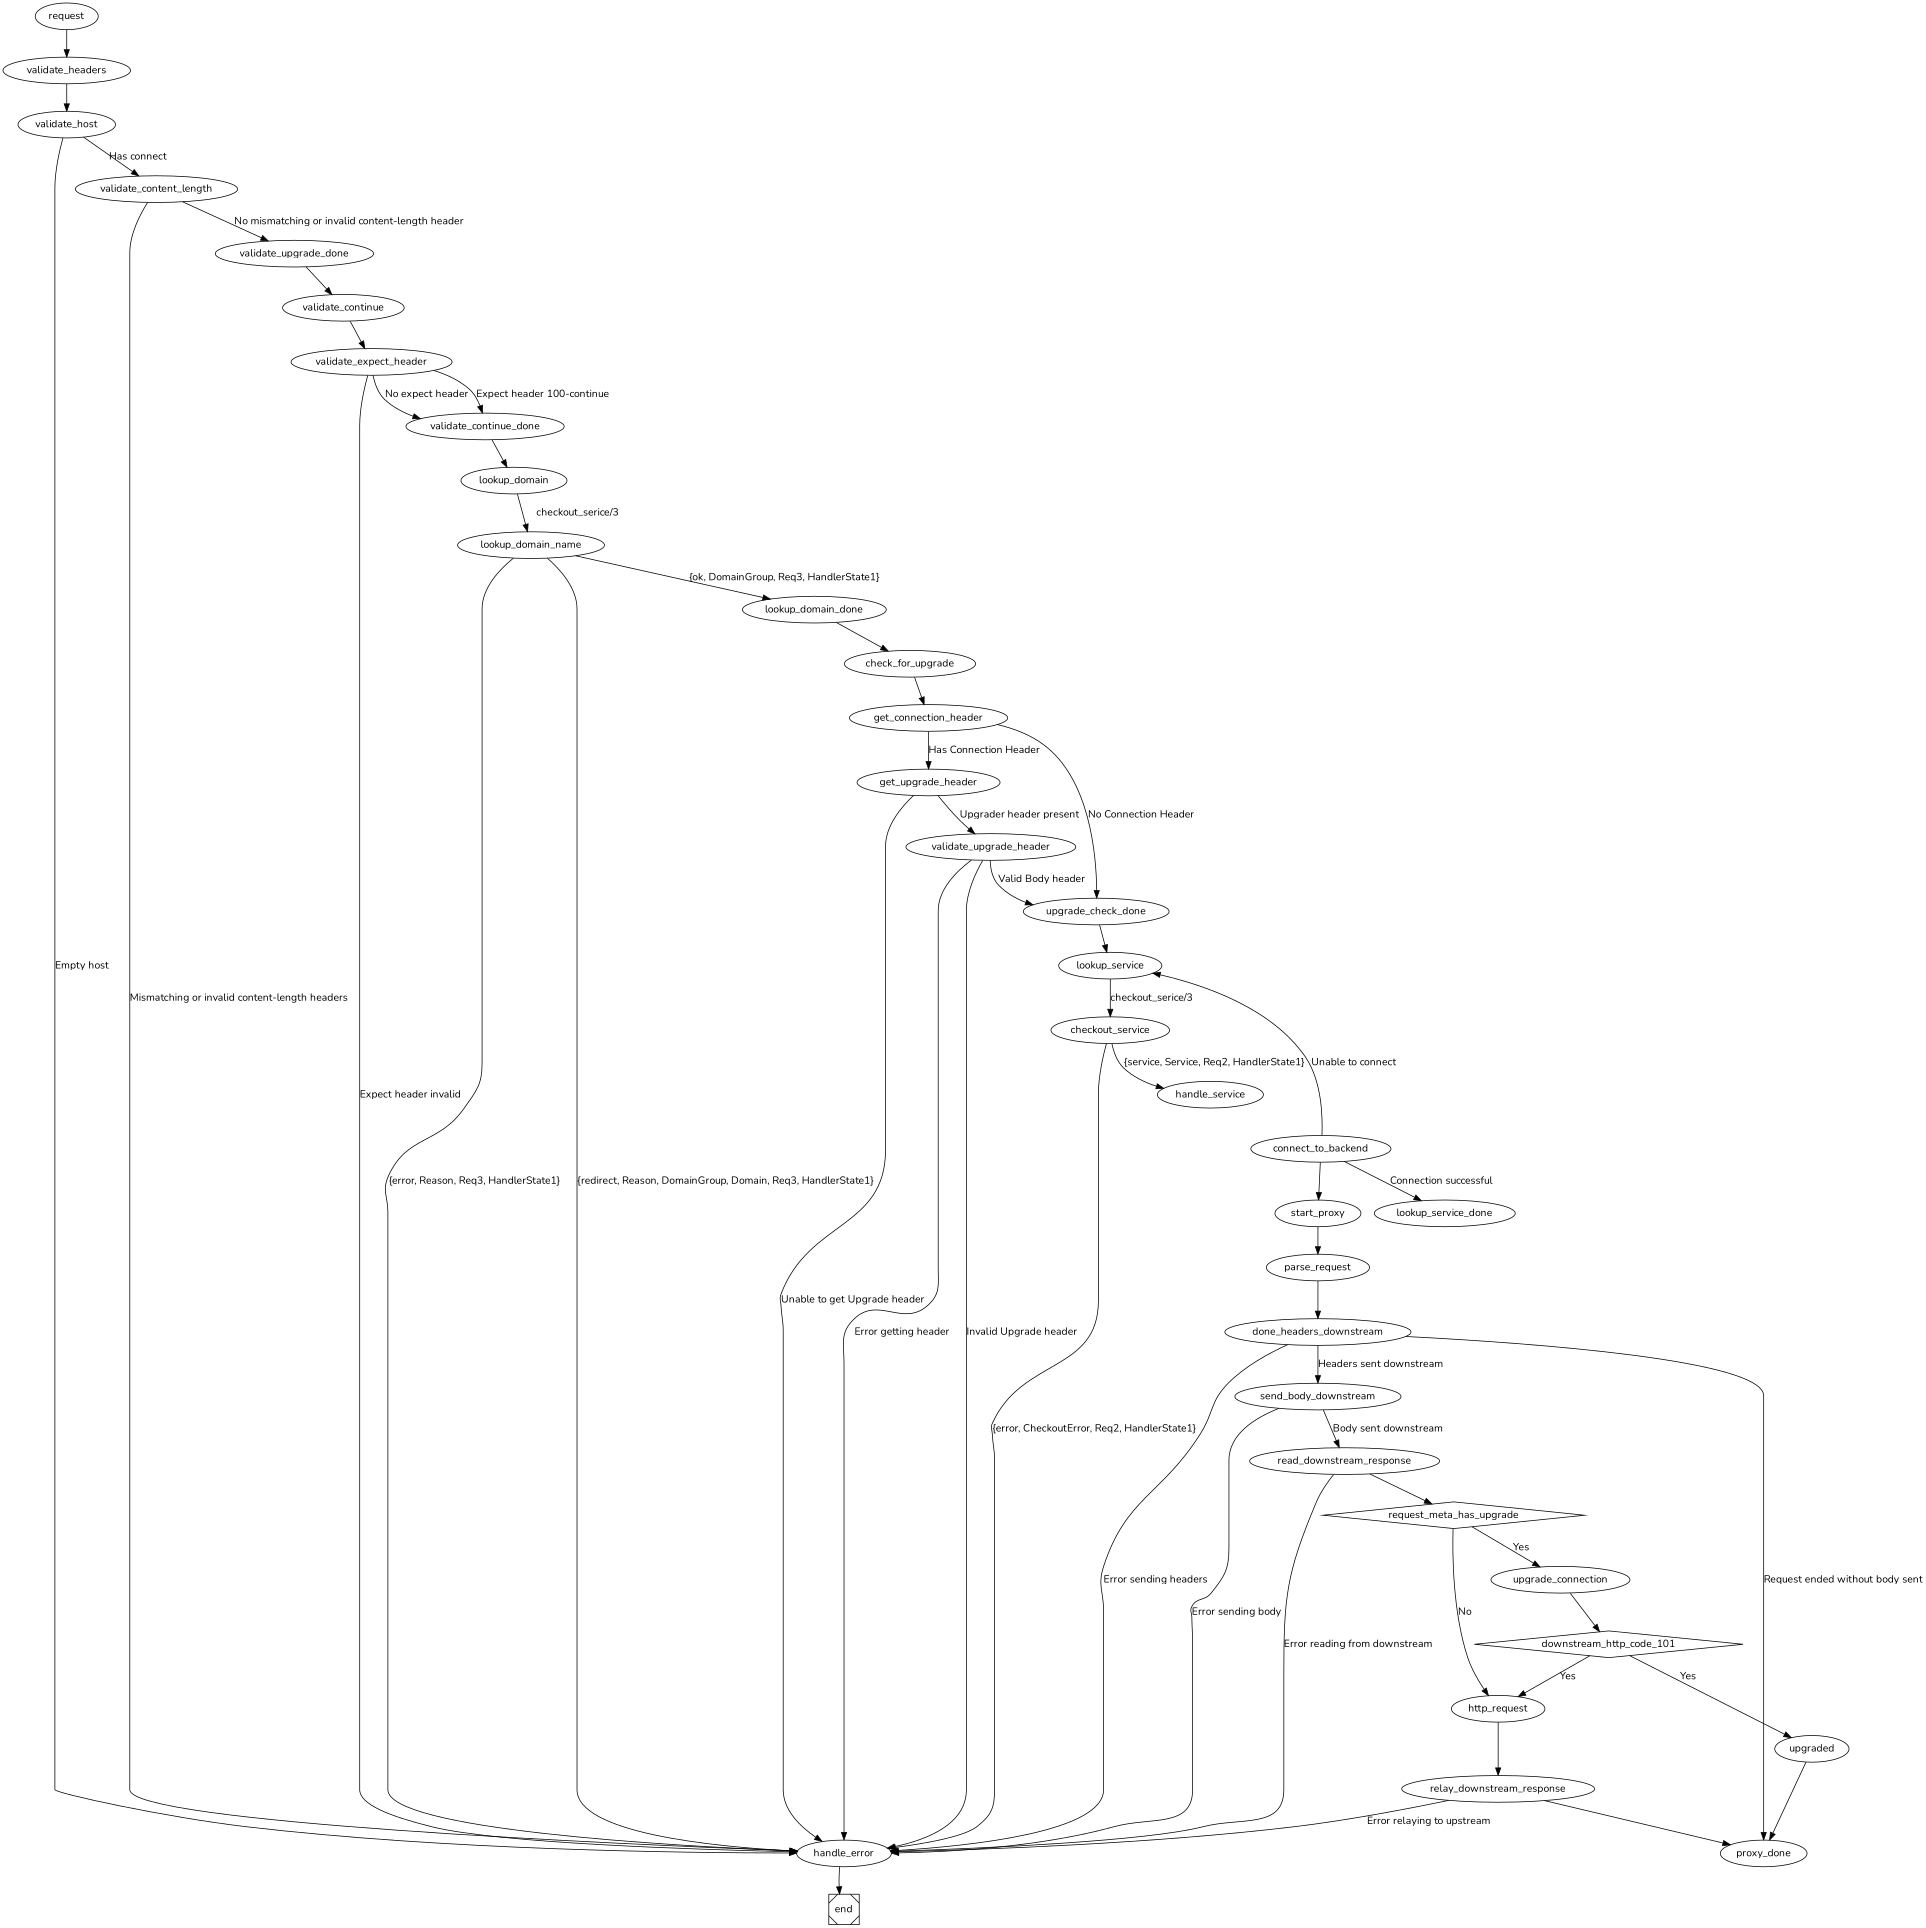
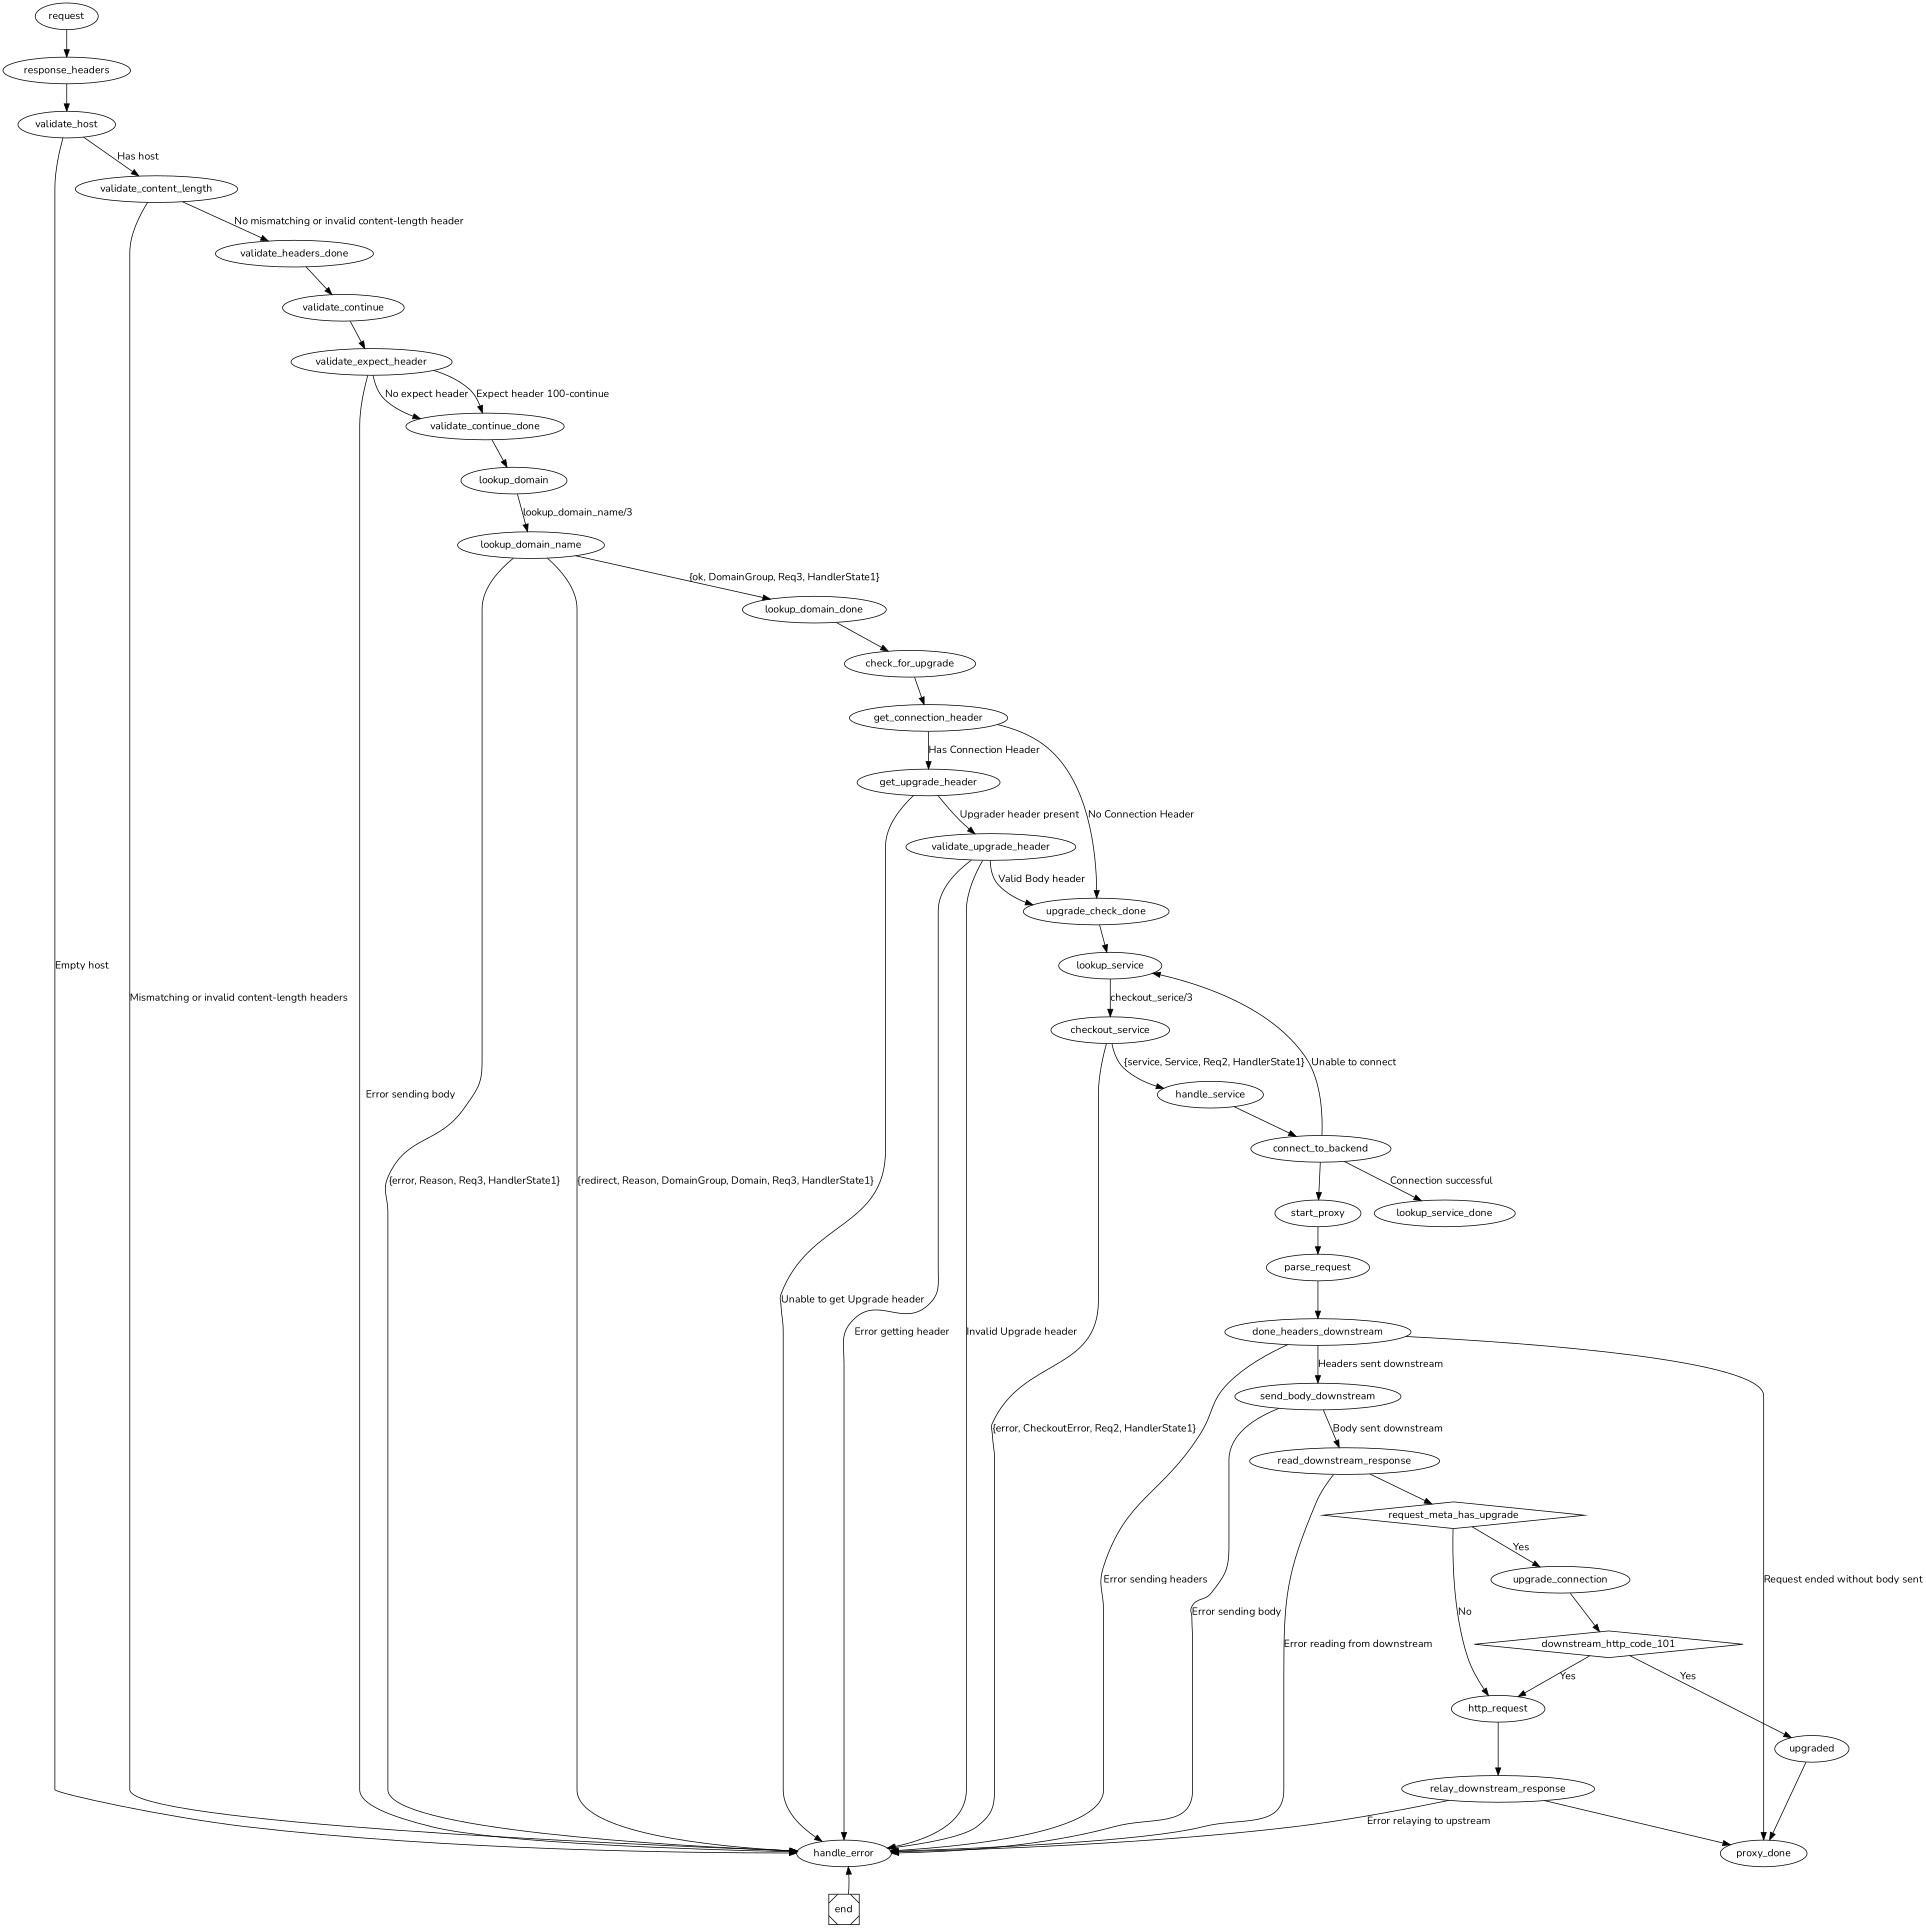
(67, 70) -> (67, 70)
(138, 157) -> (138, 157)
(294, 254) -> (294, 254)
(578, 513) -> (578, 513)
(411, 1095) -> (411, 1095)
none -> (1262, 1120)
(839, 1877) -> (849, 1884)
